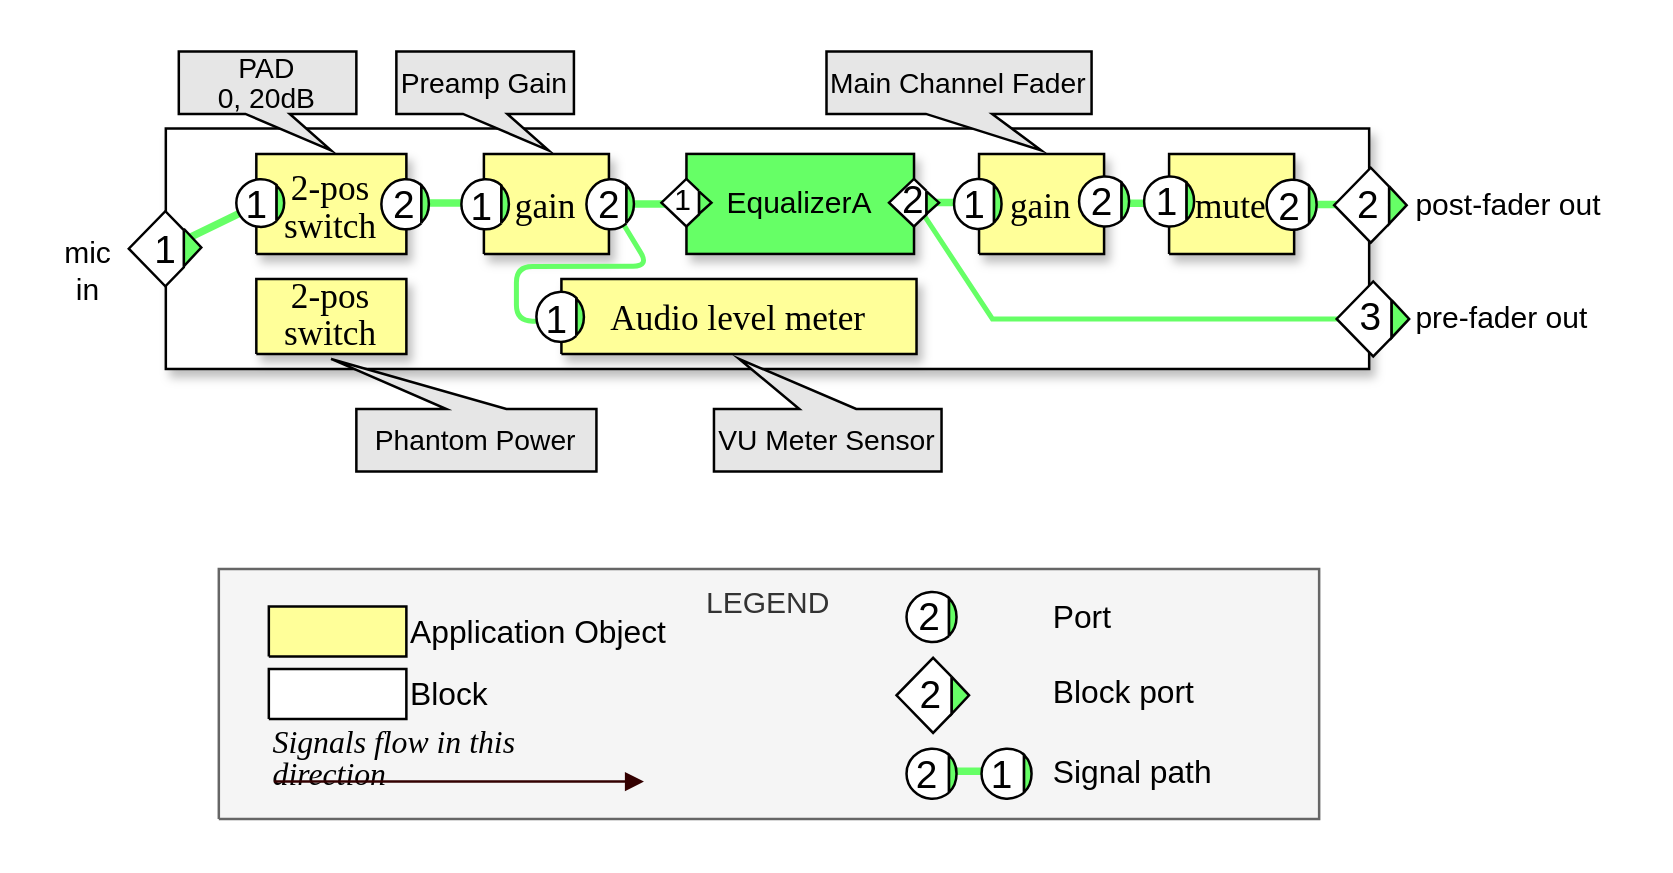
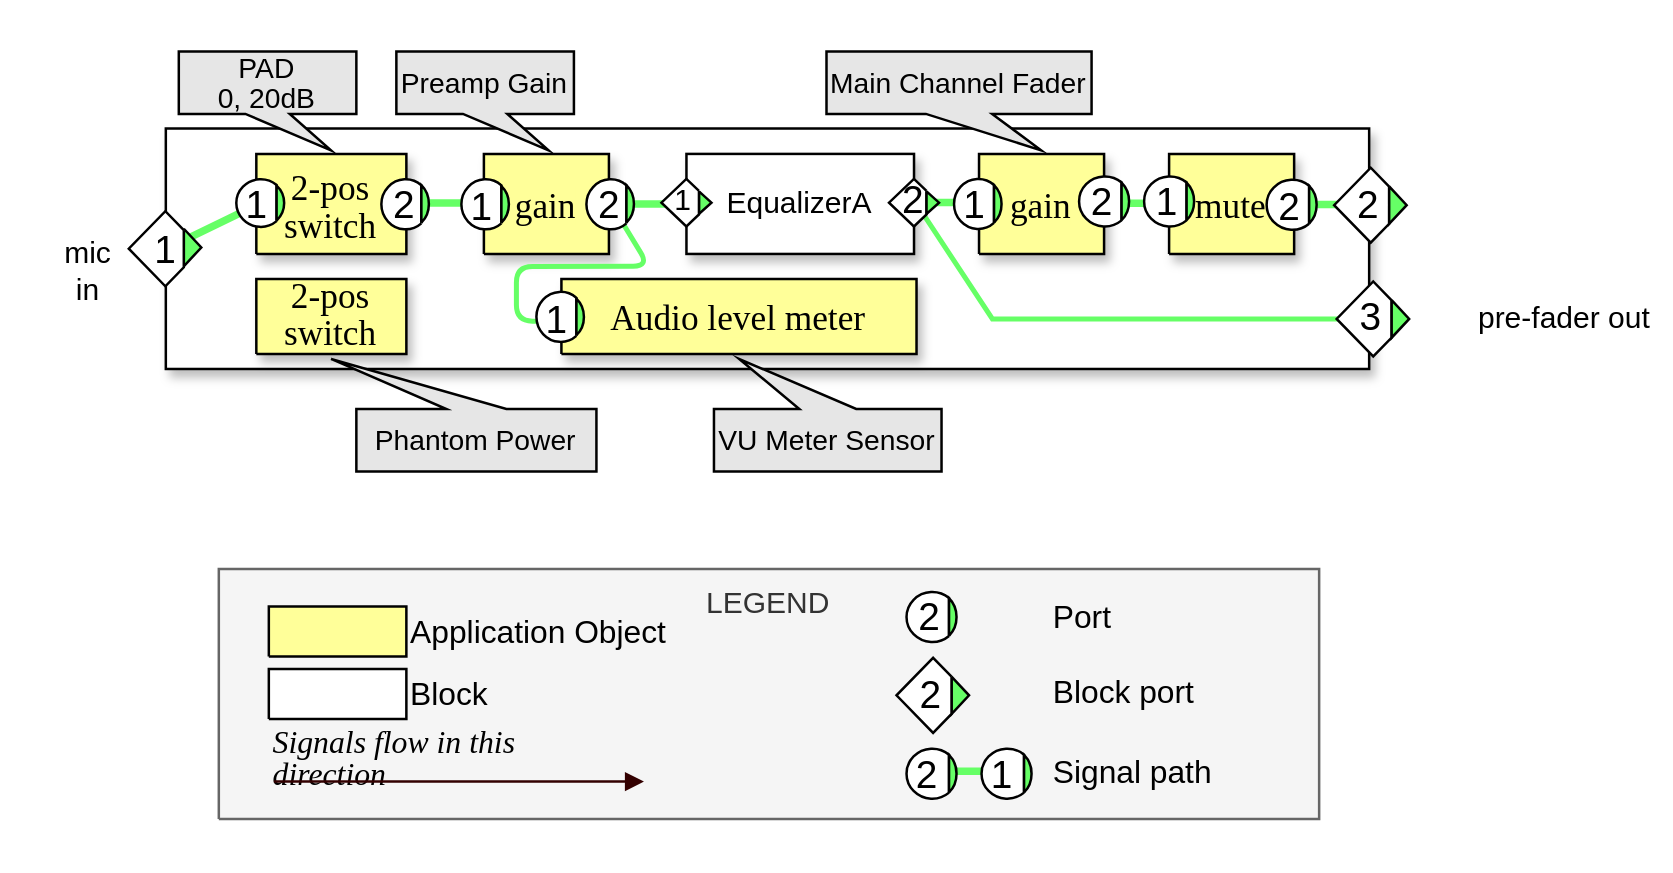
(800, 204) -> (800, 204)
(1515, 204) -> none
(1503, 318) -> (1565, 318)
